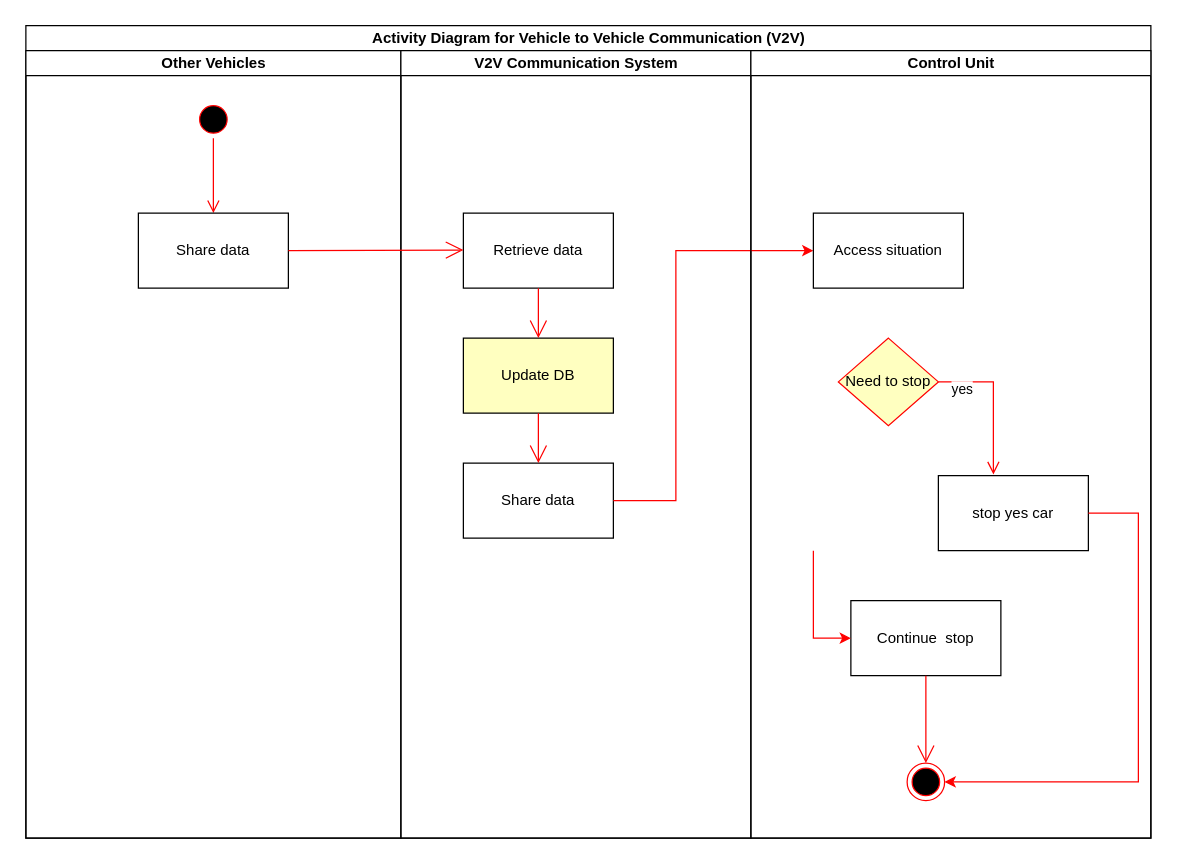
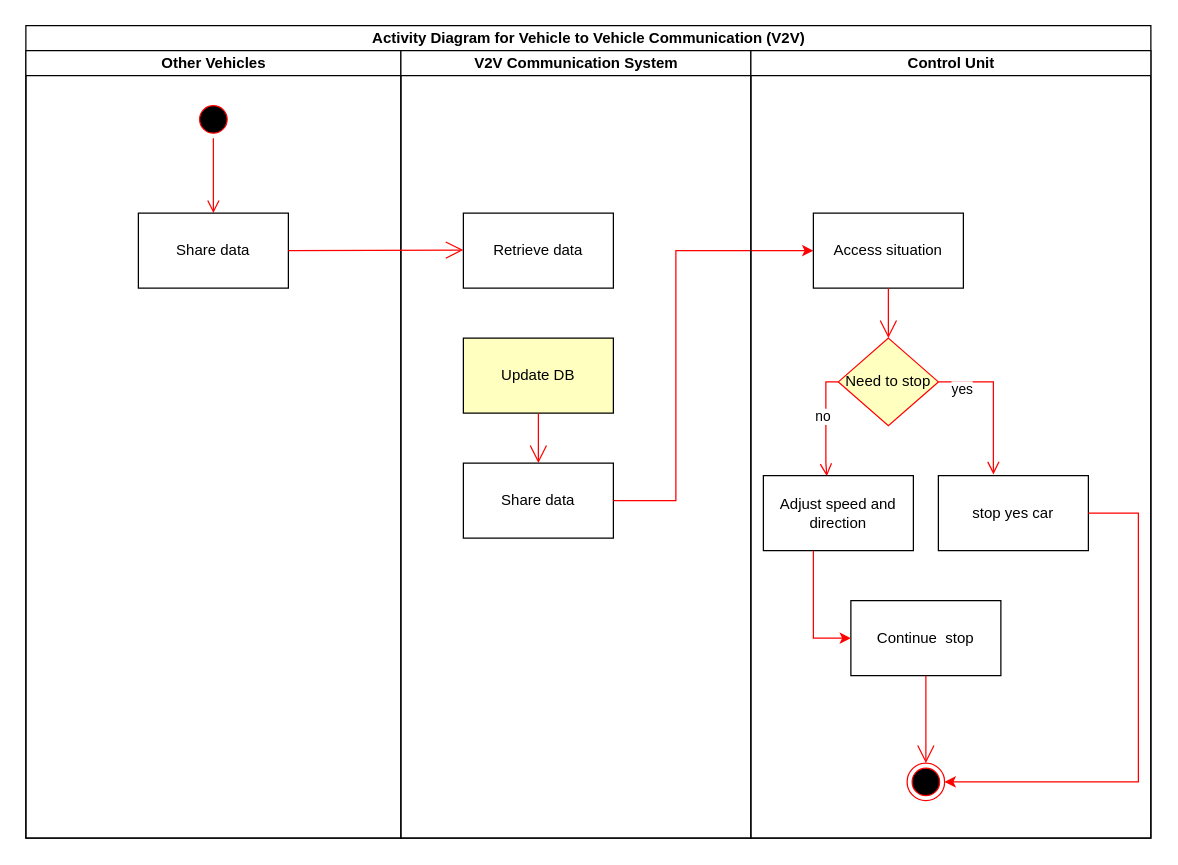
(538, 311) -> none
none -> (888, 311)
none -> (826, 421)
none -> (838, 513)
